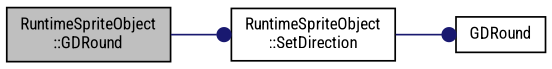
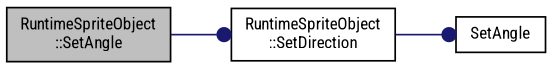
(89, 35) -> (89, 35)
(501, 35) -> (501, 35)
